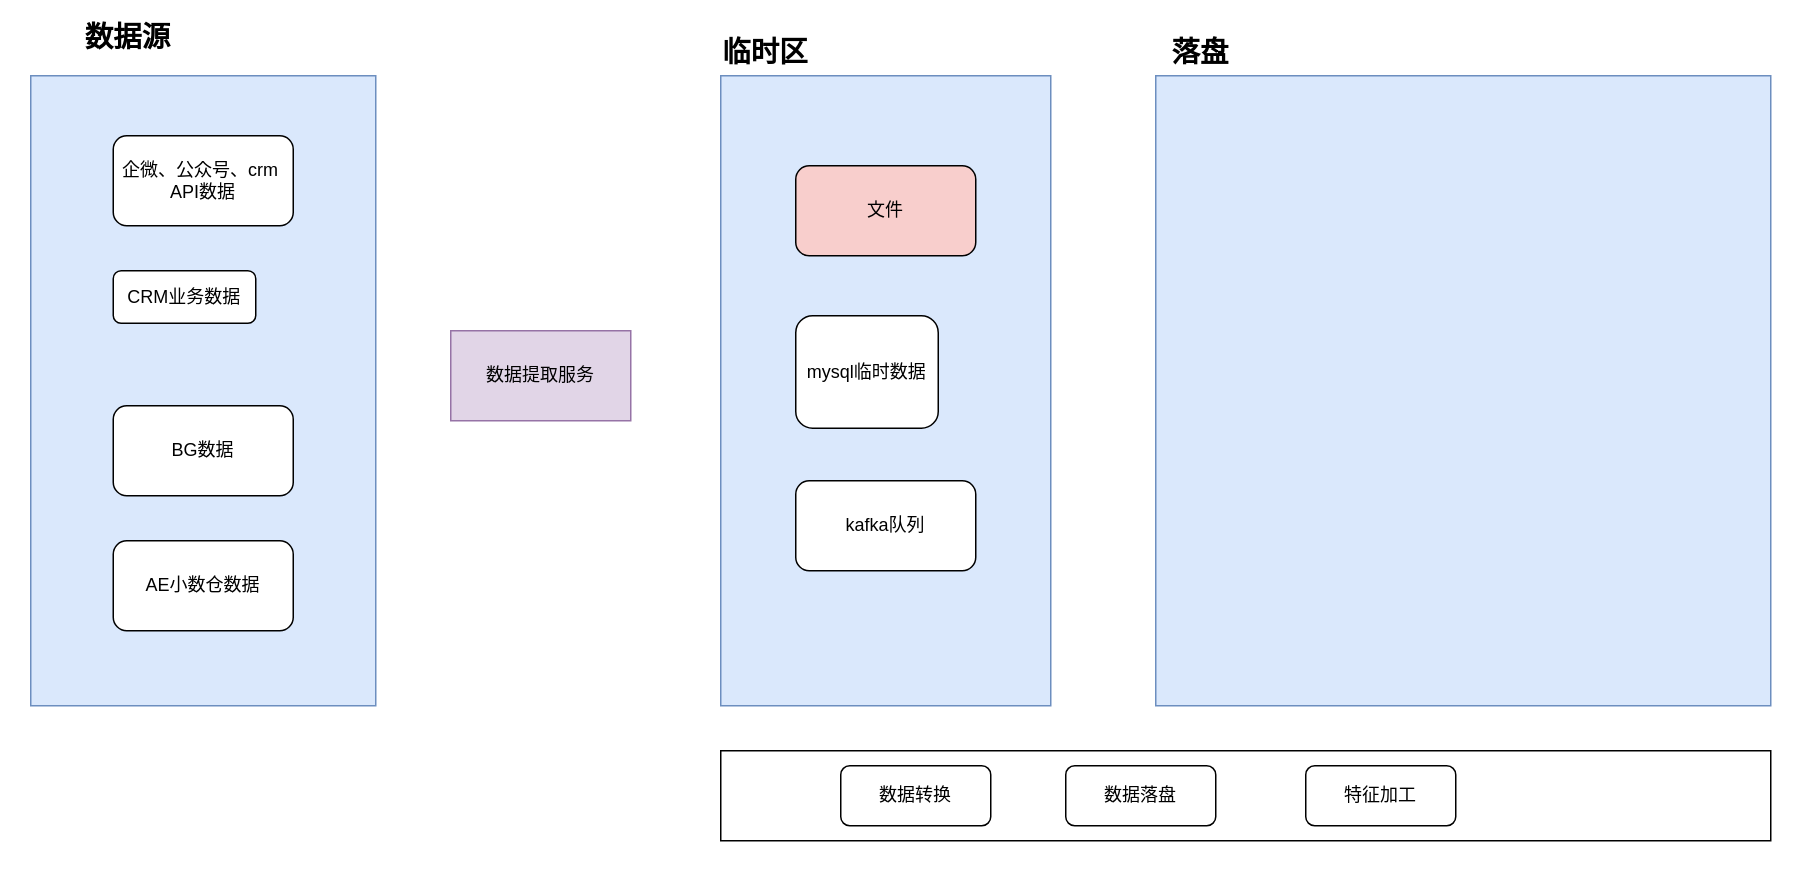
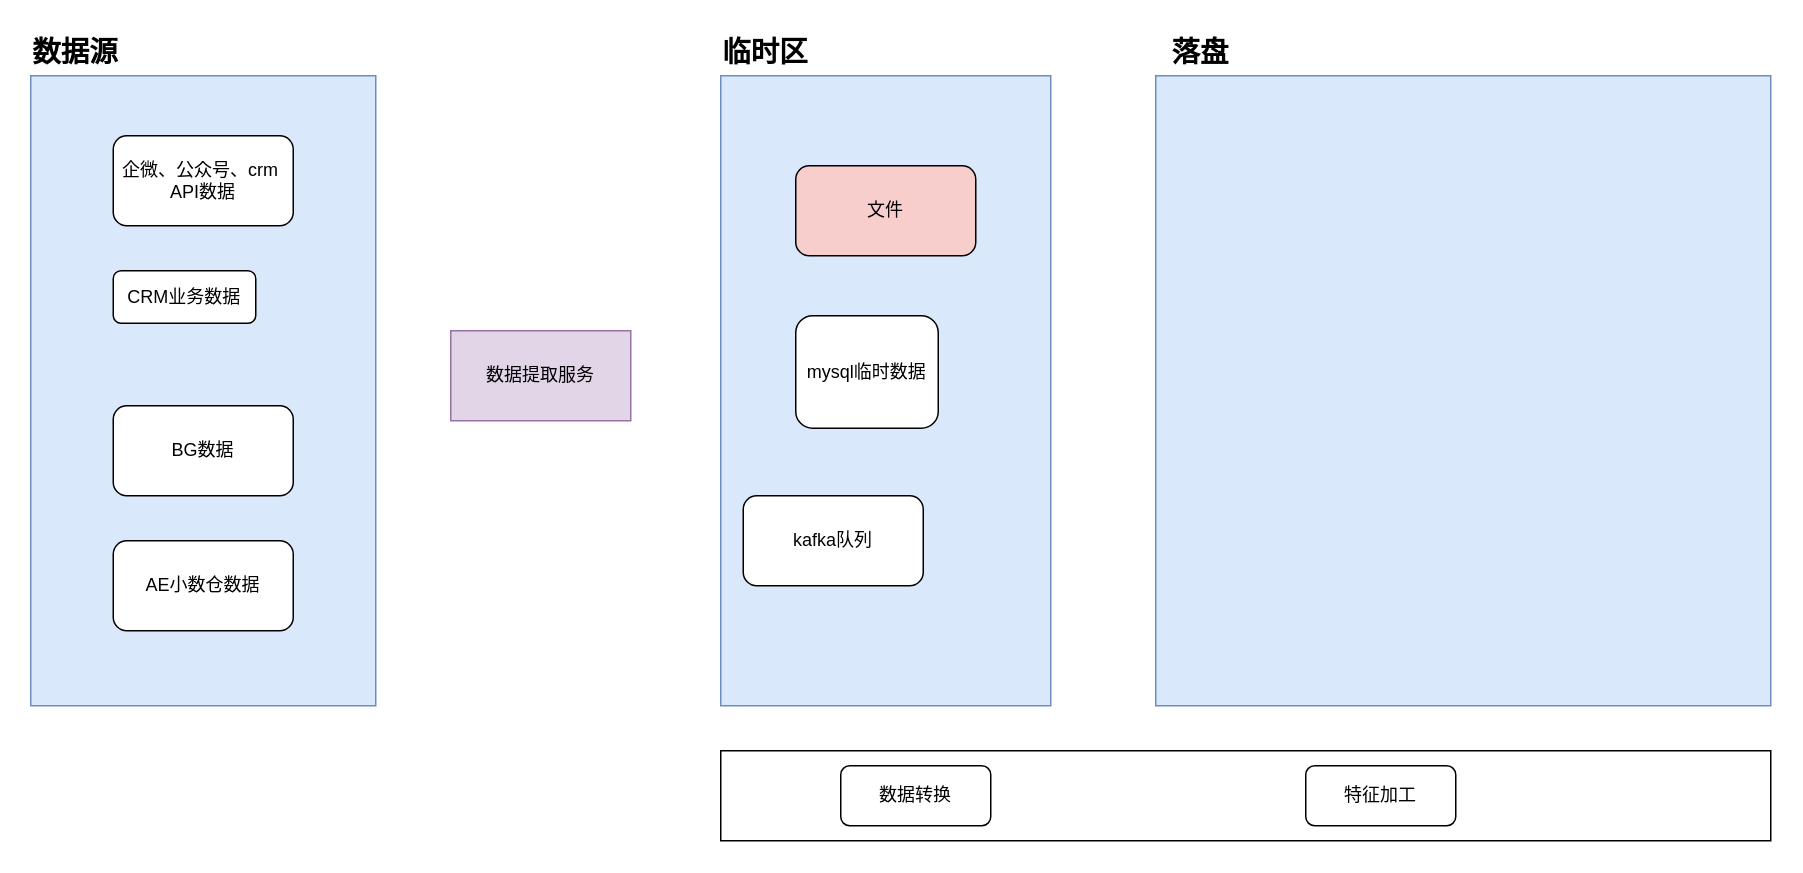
(128, 38) -> (76, 53)
(886, 526) -> (833, 541)
(1141, 796) -> none
